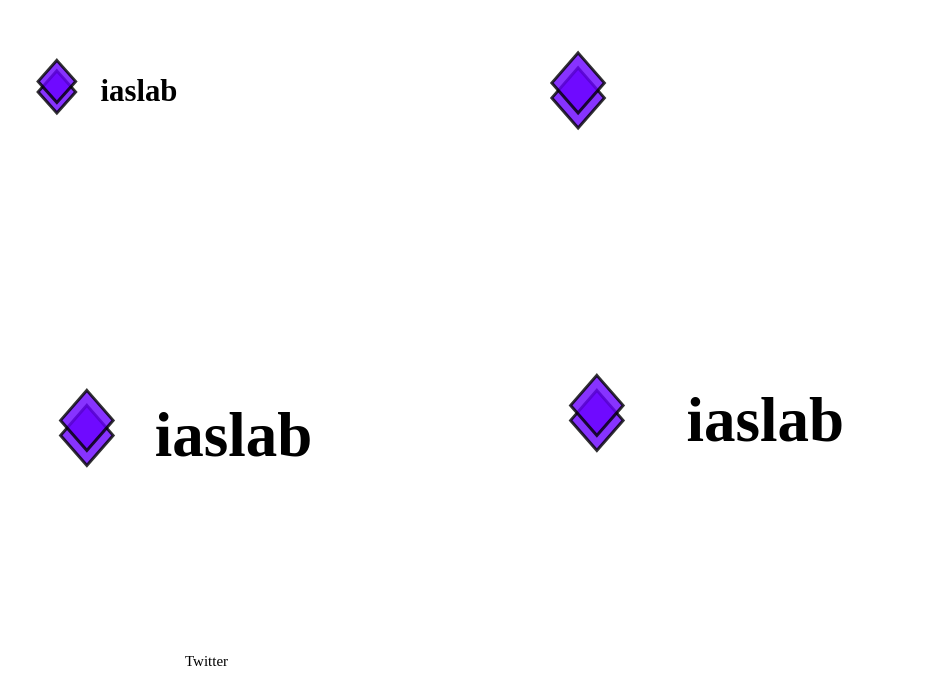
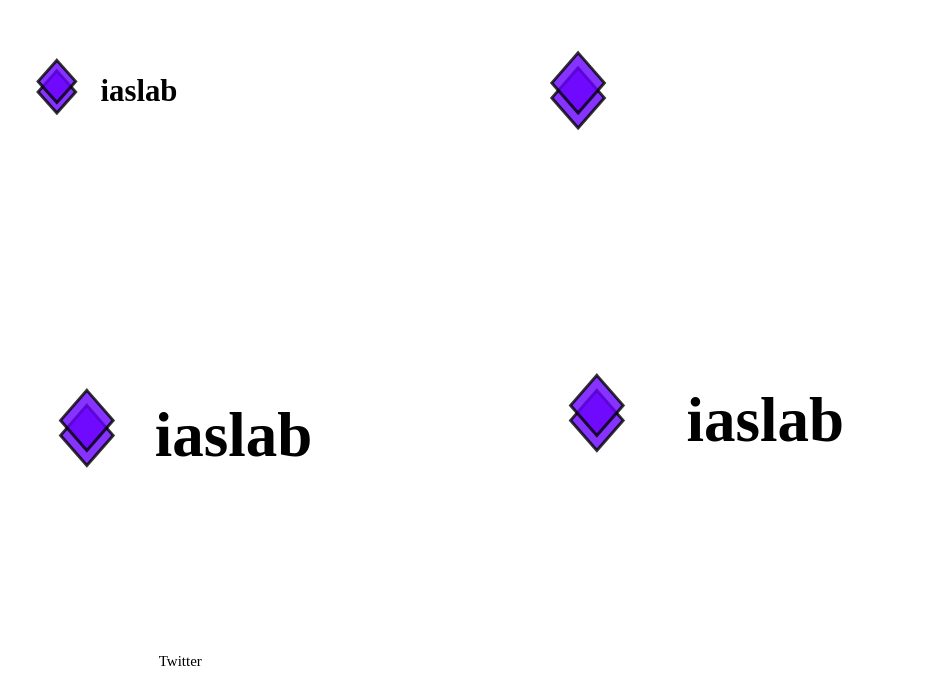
(207, 645) -> (180, 645)
